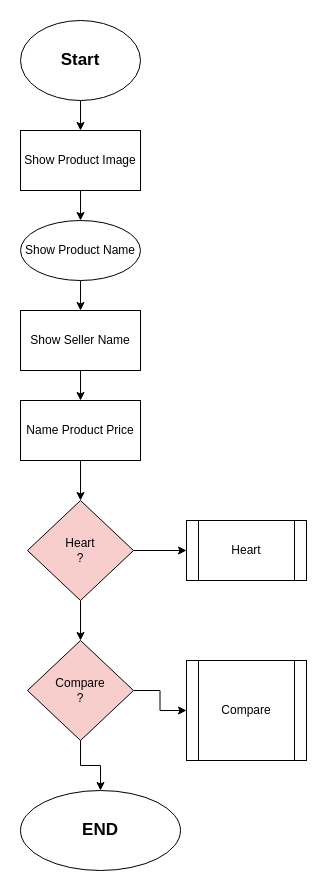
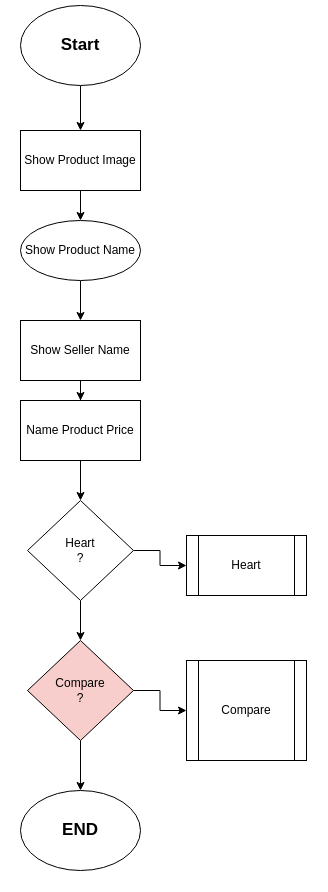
(81, 61) -> (81, 46)
(81, 341) -> (81, 351)
(81, 551) -> (81, 551)
(247, 551) -> (247, 566)
(101, 831) -> (81, 831)
